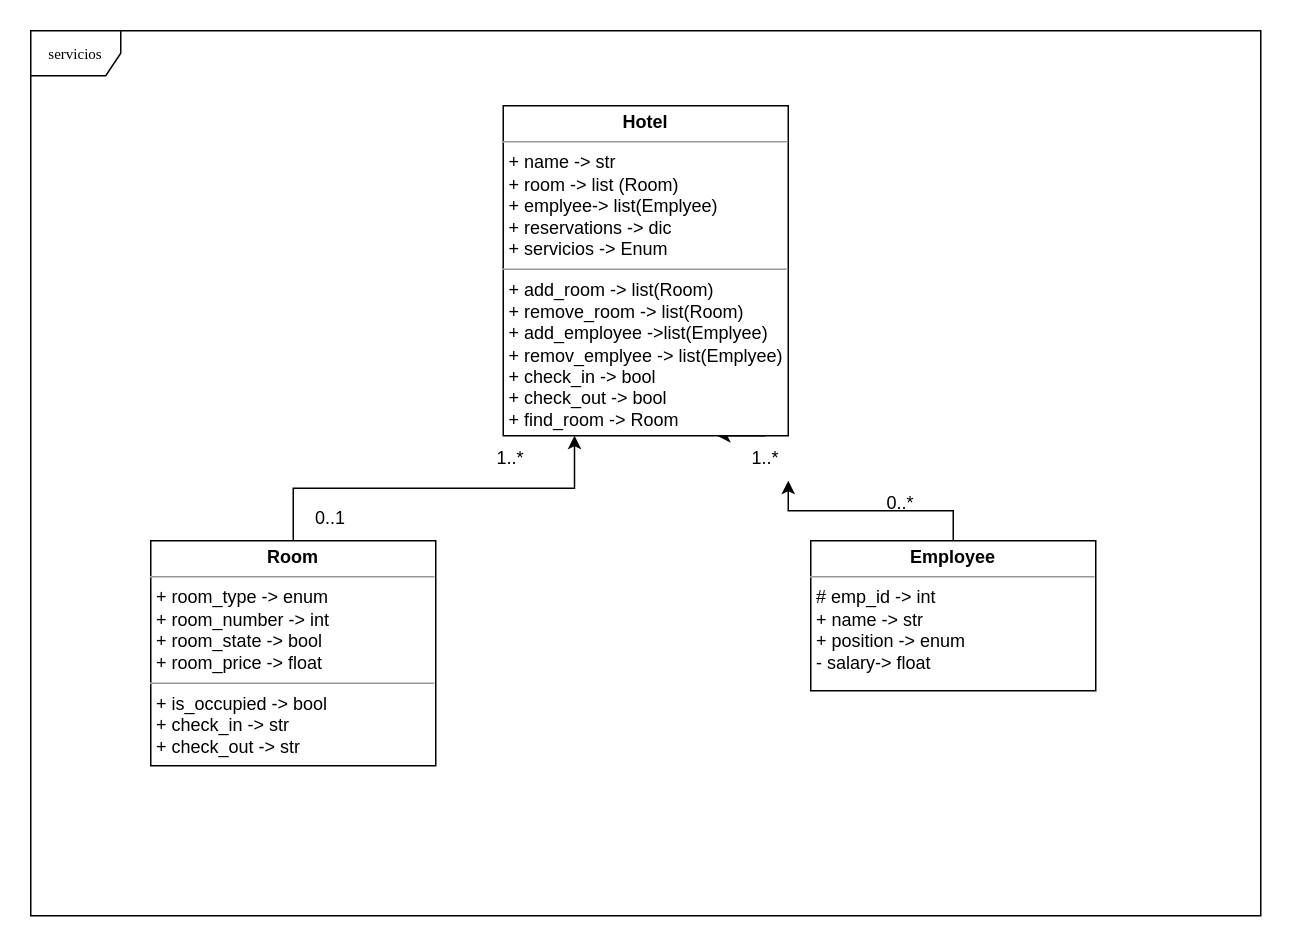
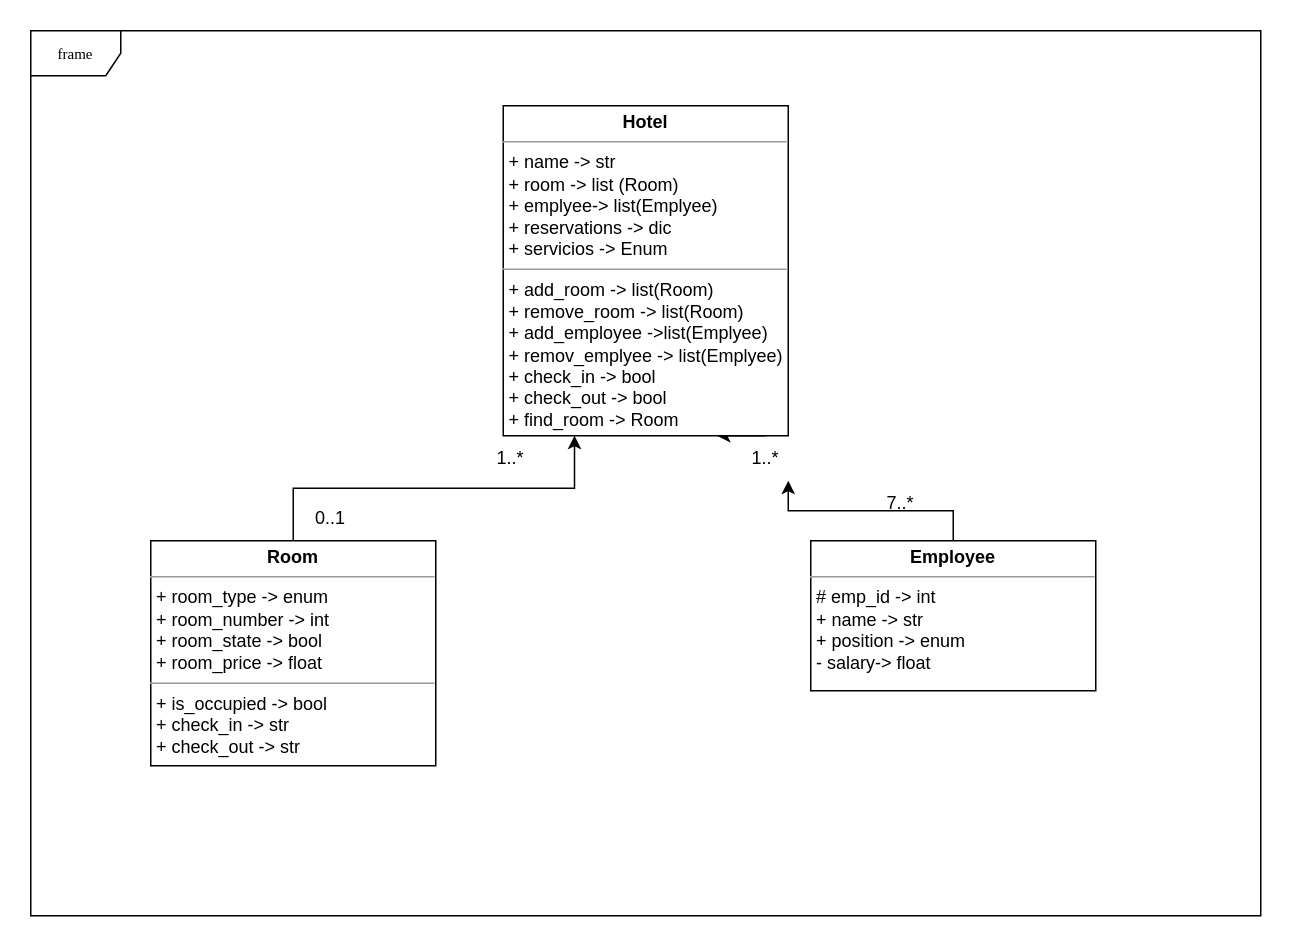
(76, 53) -> (76, 53)
(901, 503) -> (901, 503)
